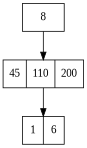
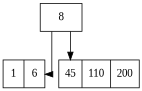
(43, 98) -> (52, 53)
